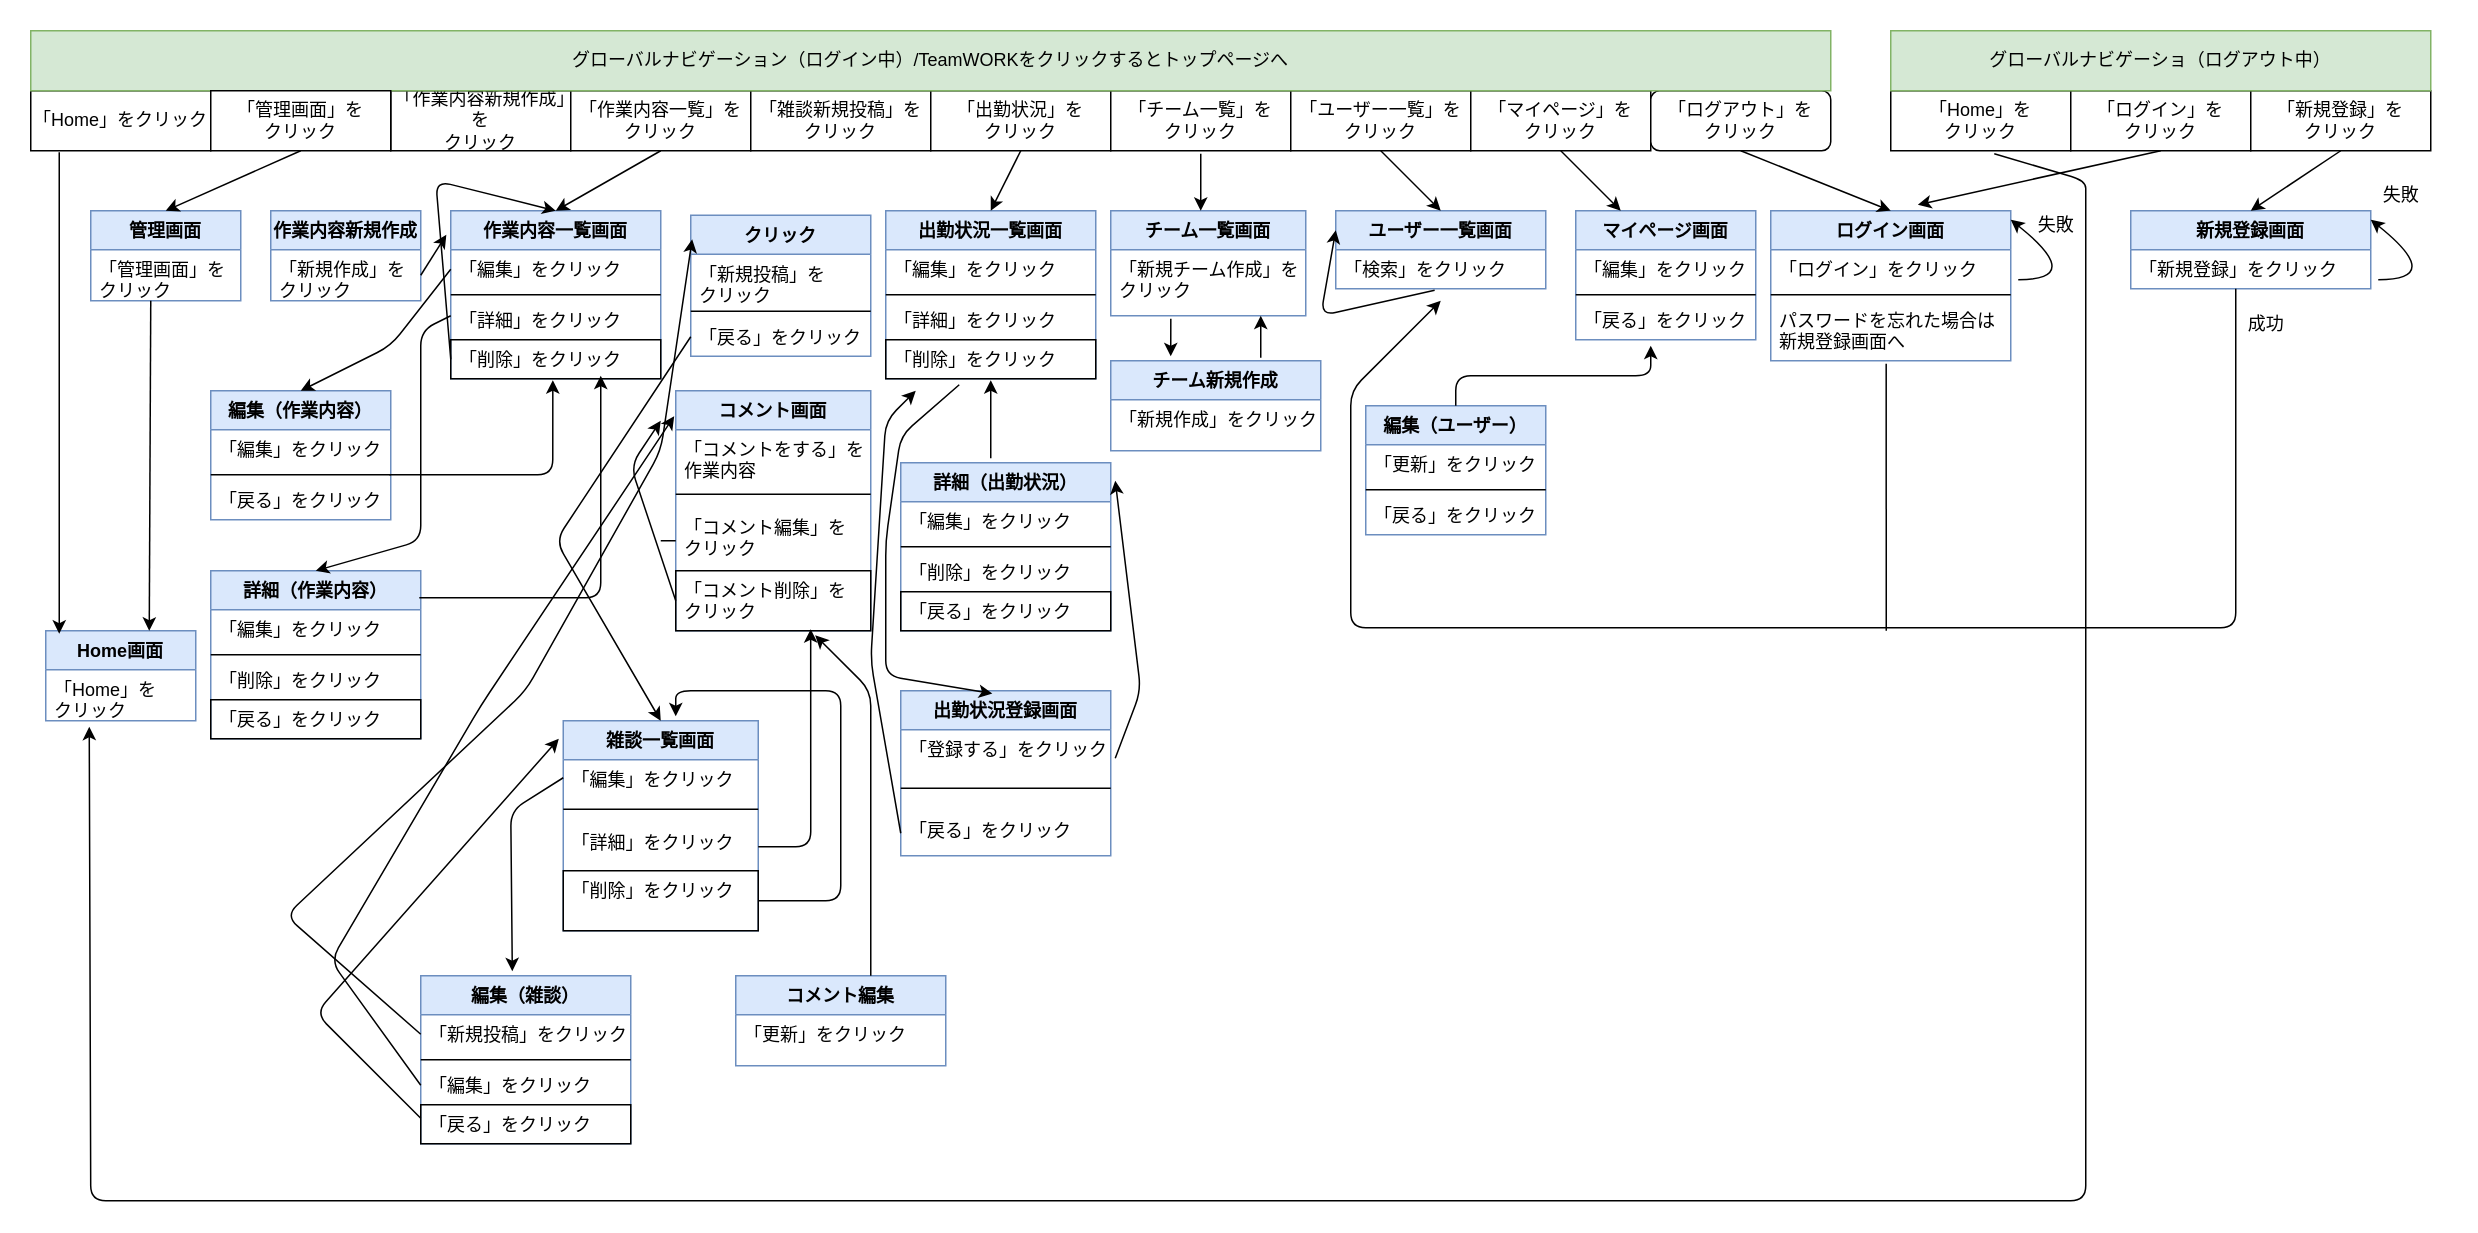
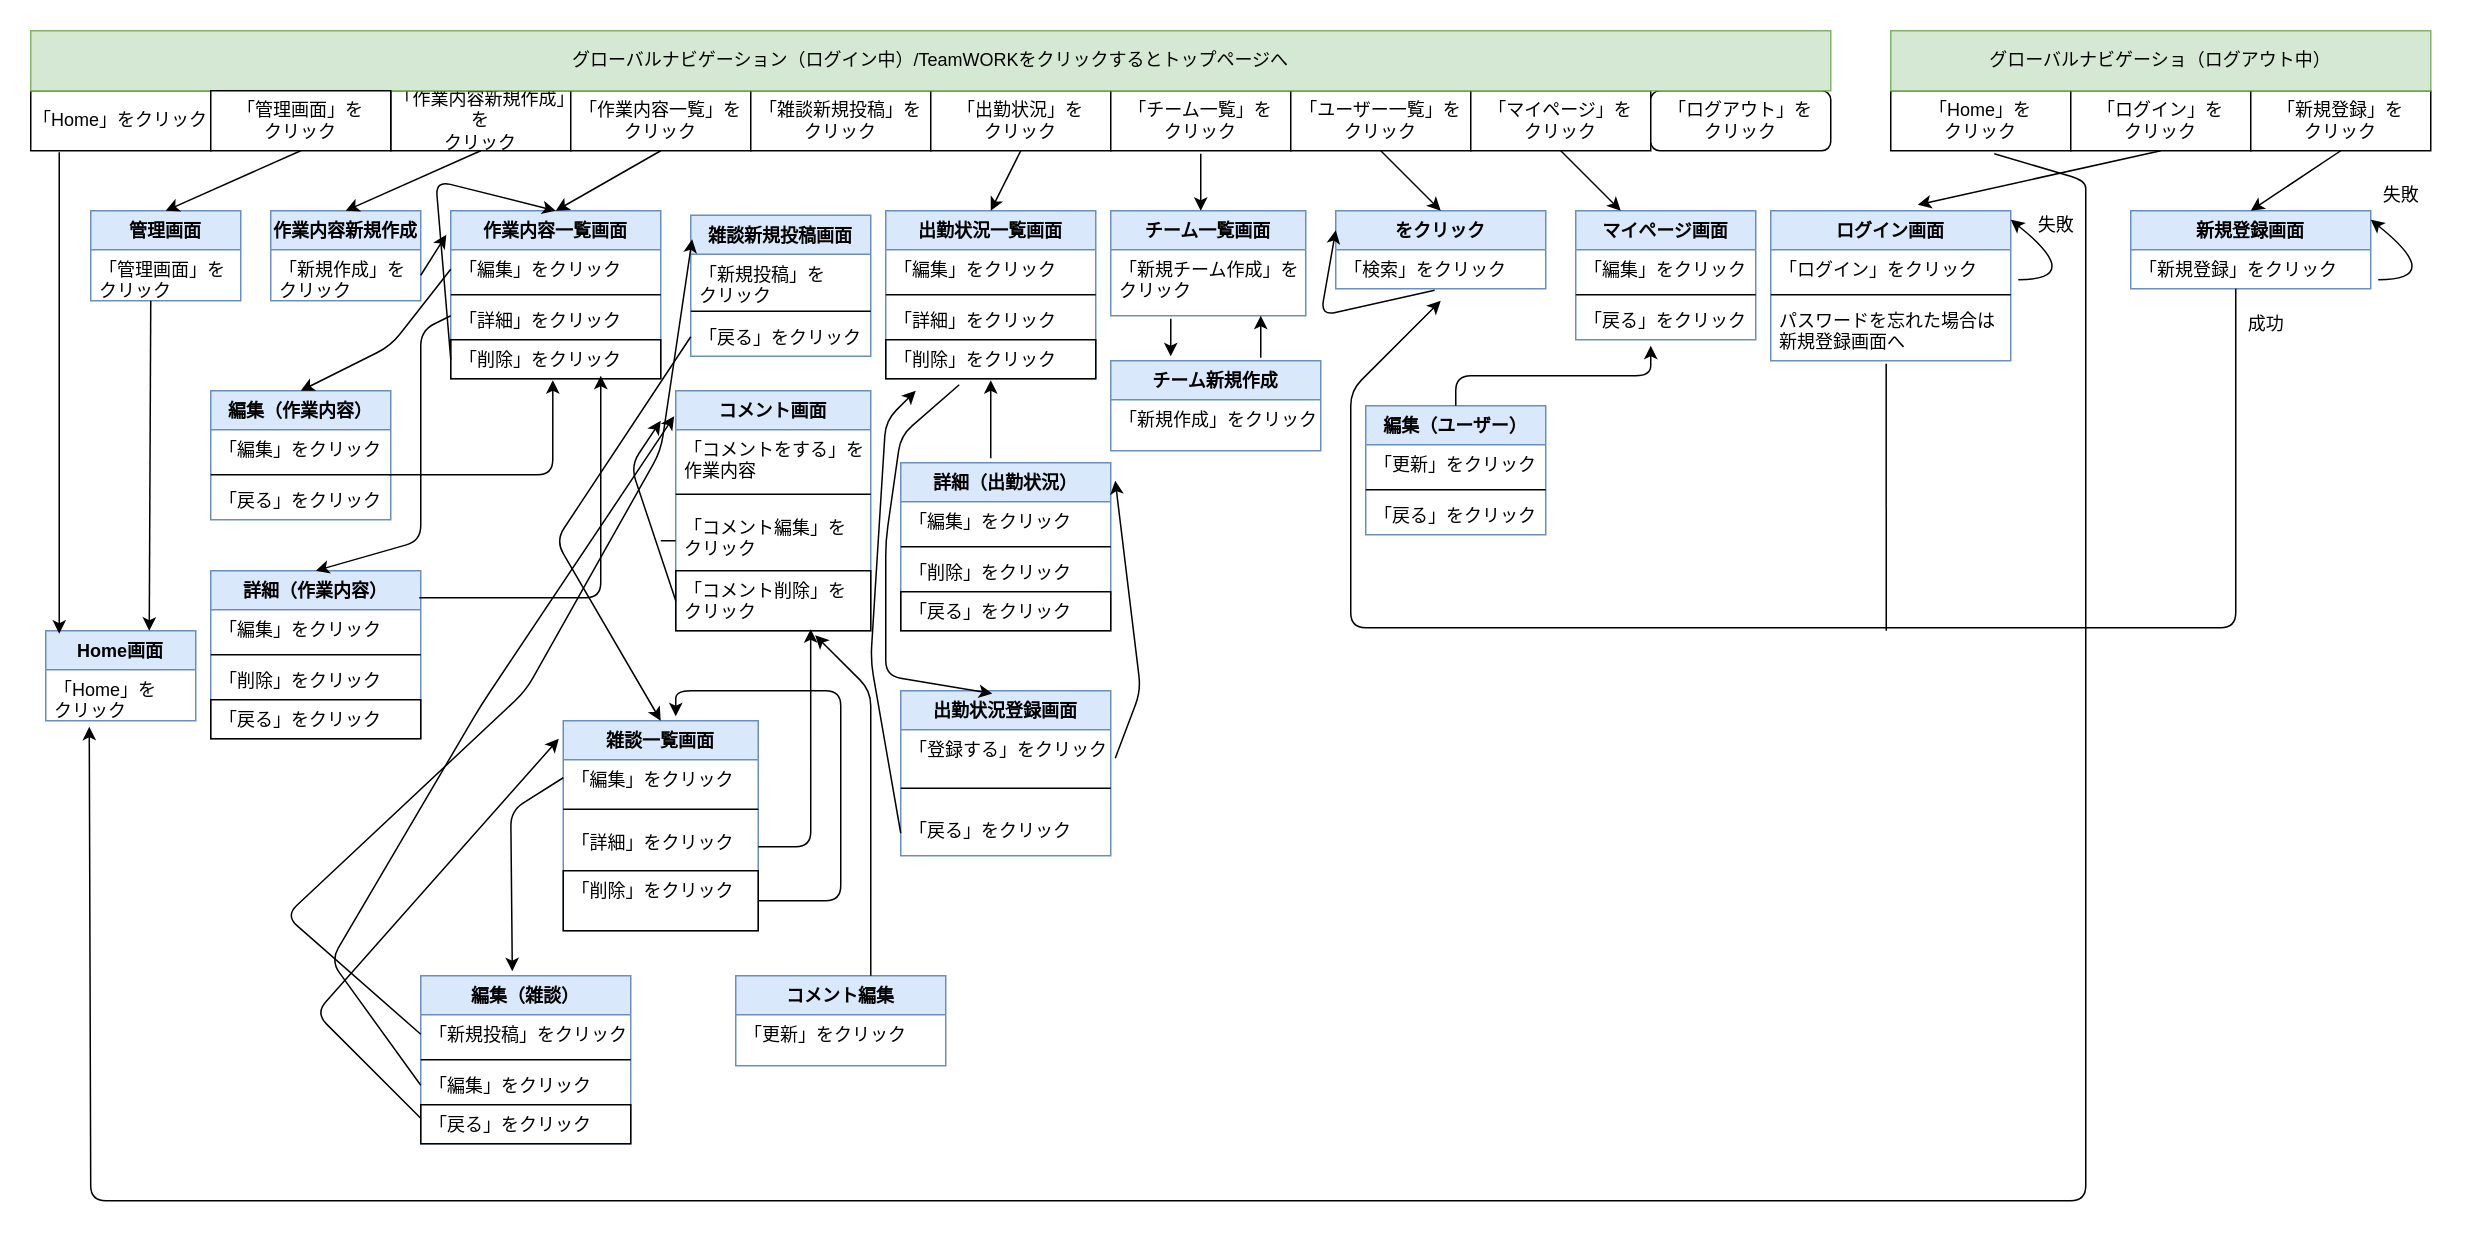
none -> (418, 179)
(1811, 179) -> none
(1440, 231) -> (1440, 231)
(780, 236) -> (780, 236)
